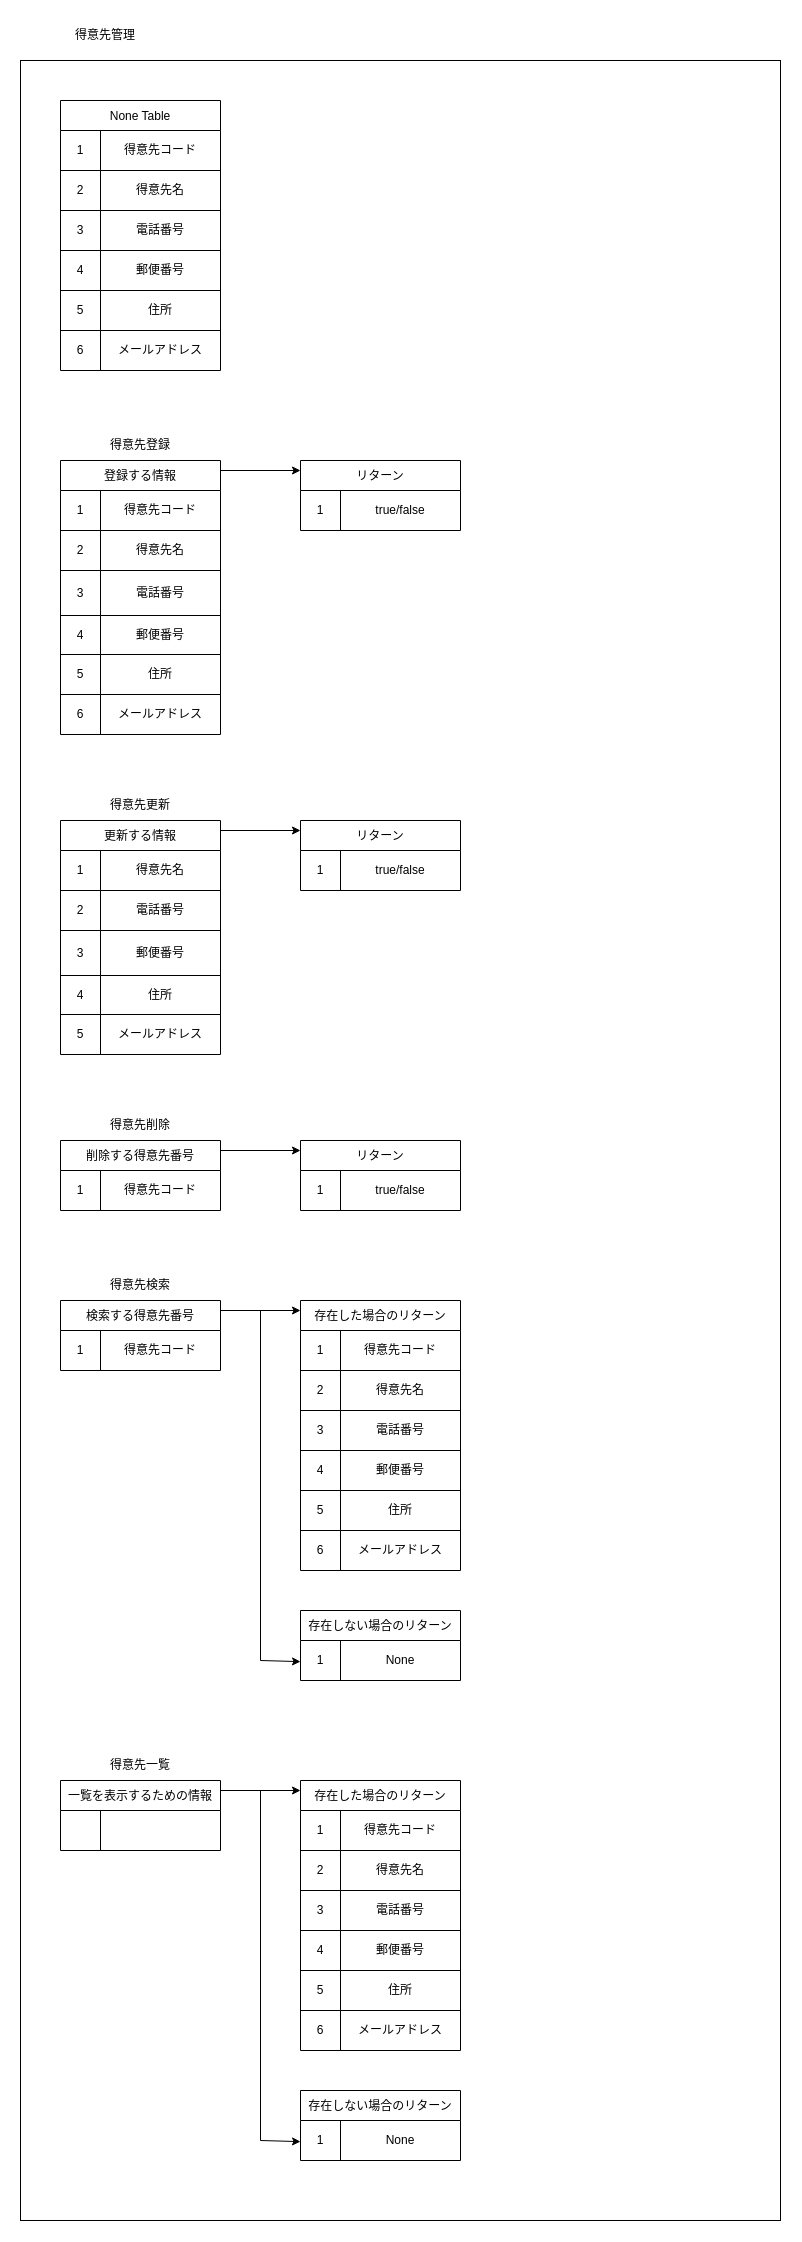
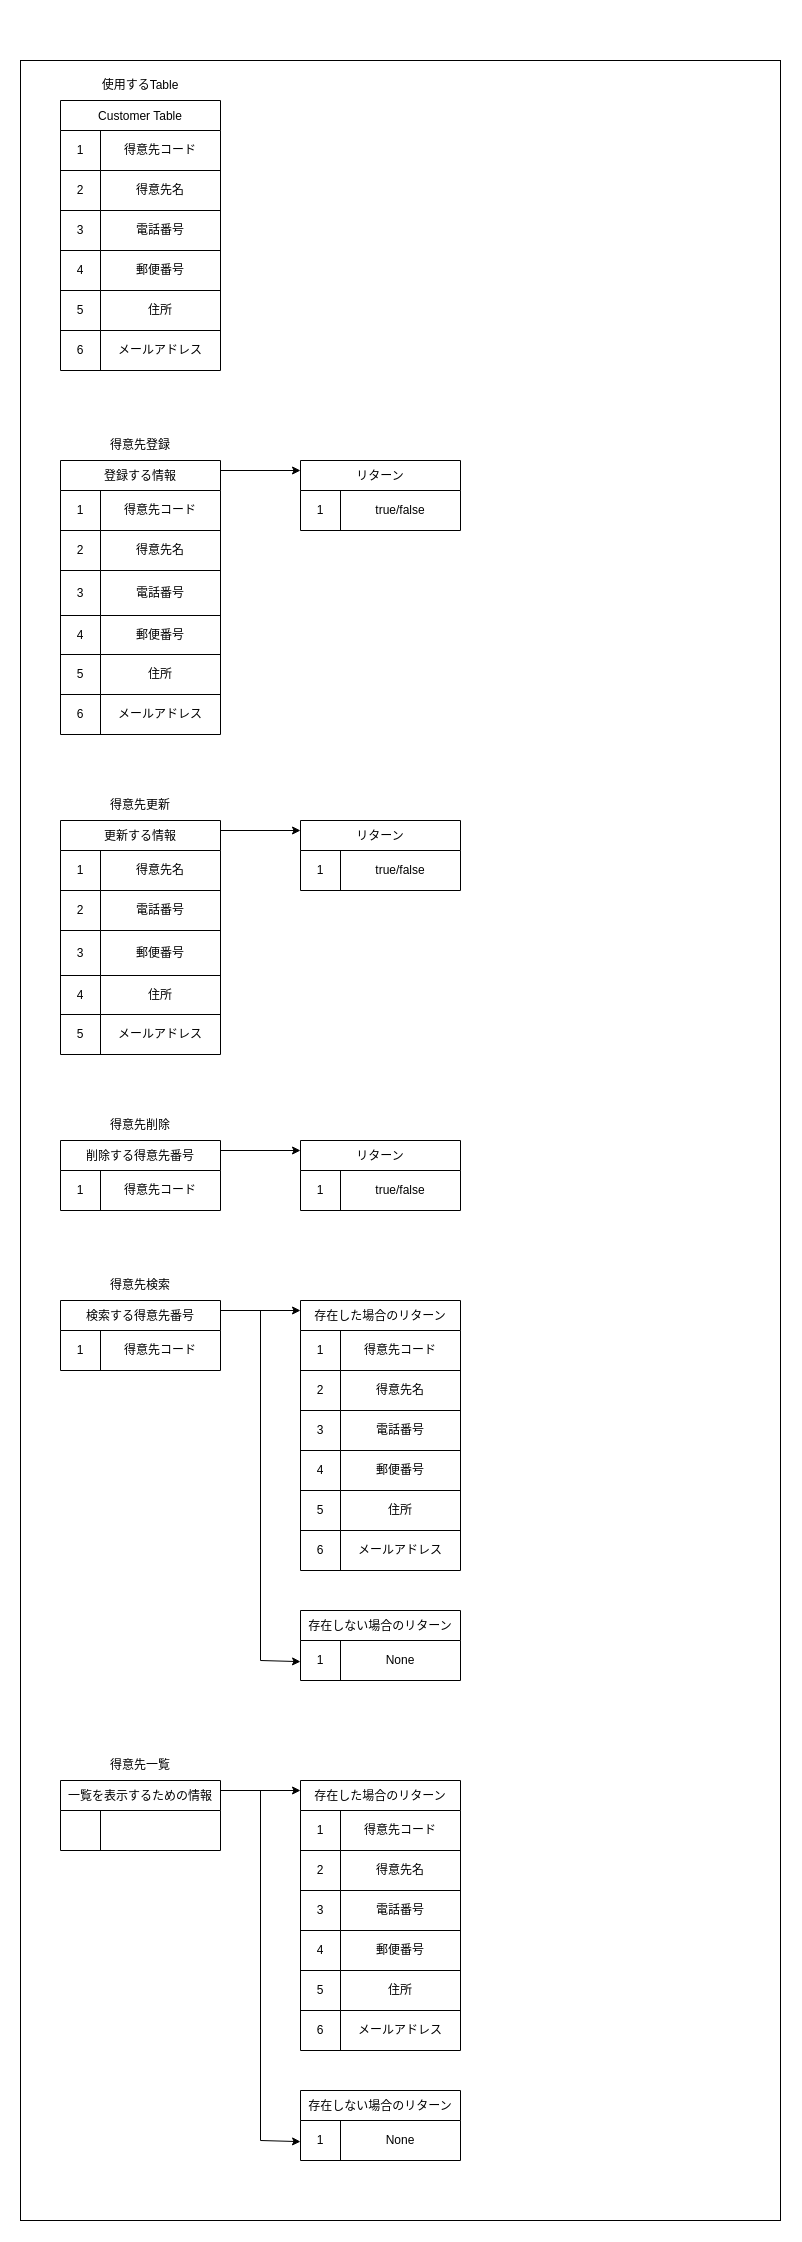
(106, 36) -> none
none -> (141, 86)
(140, 116) -> (140, 116)
